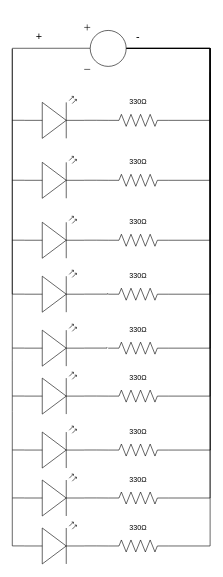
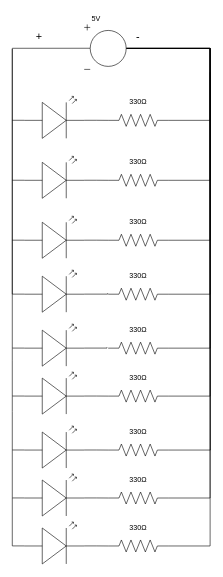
none -> (96, 18)
